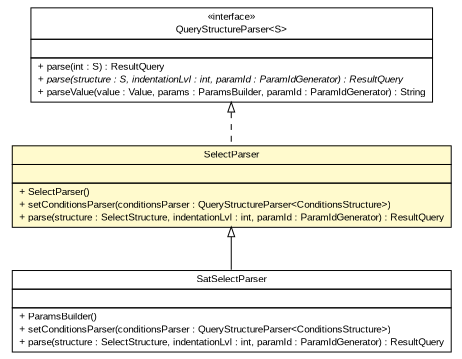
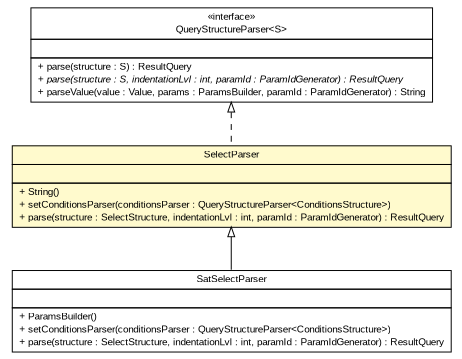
(102, 67) -> (115, 67)
(54, 192) -> (39, 192)
